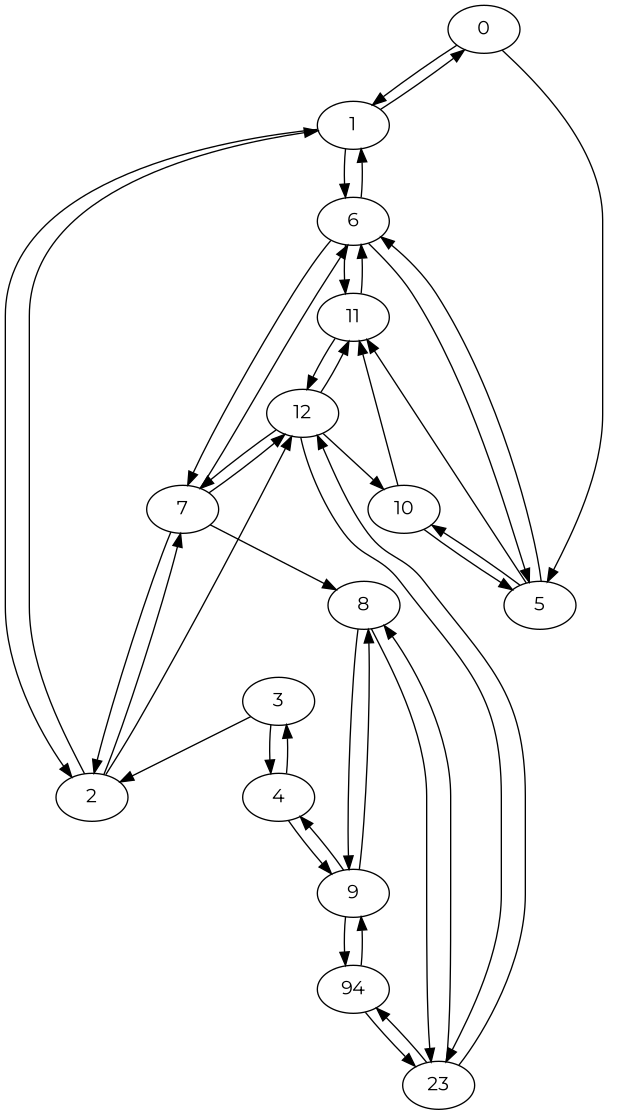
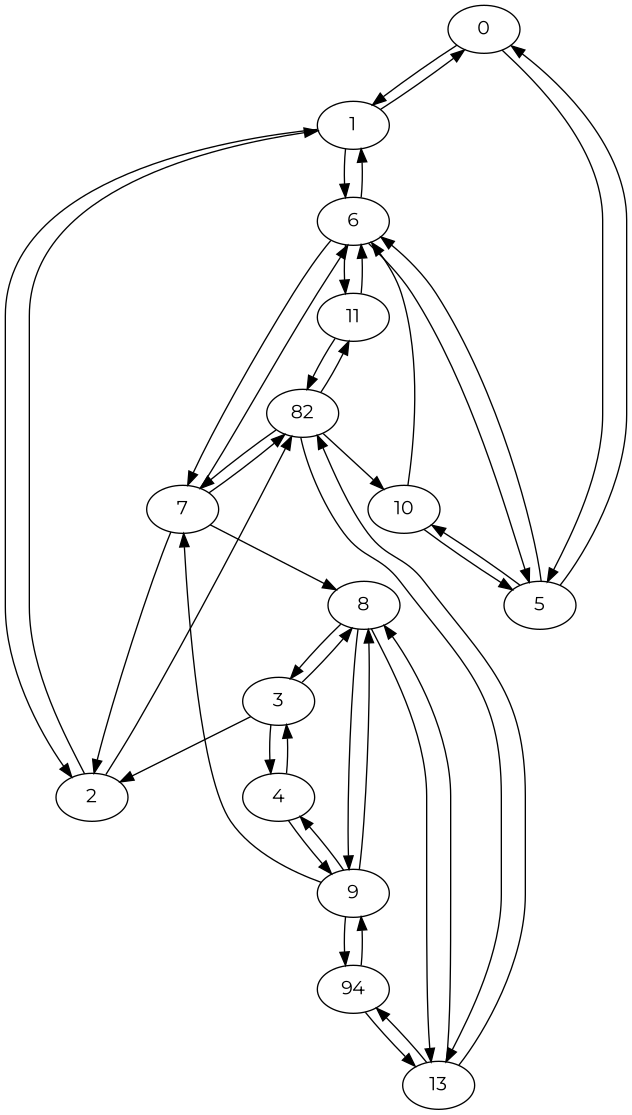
(303, 413) -> (303, 413)
(380, 420) -> (414, 366)
(450, 467) -> (627, 309)
none -> (320, 646)
none -> (323, 661)
(144, 662) -> (207, 751)
(439, 1085) -> (439, 1085)
